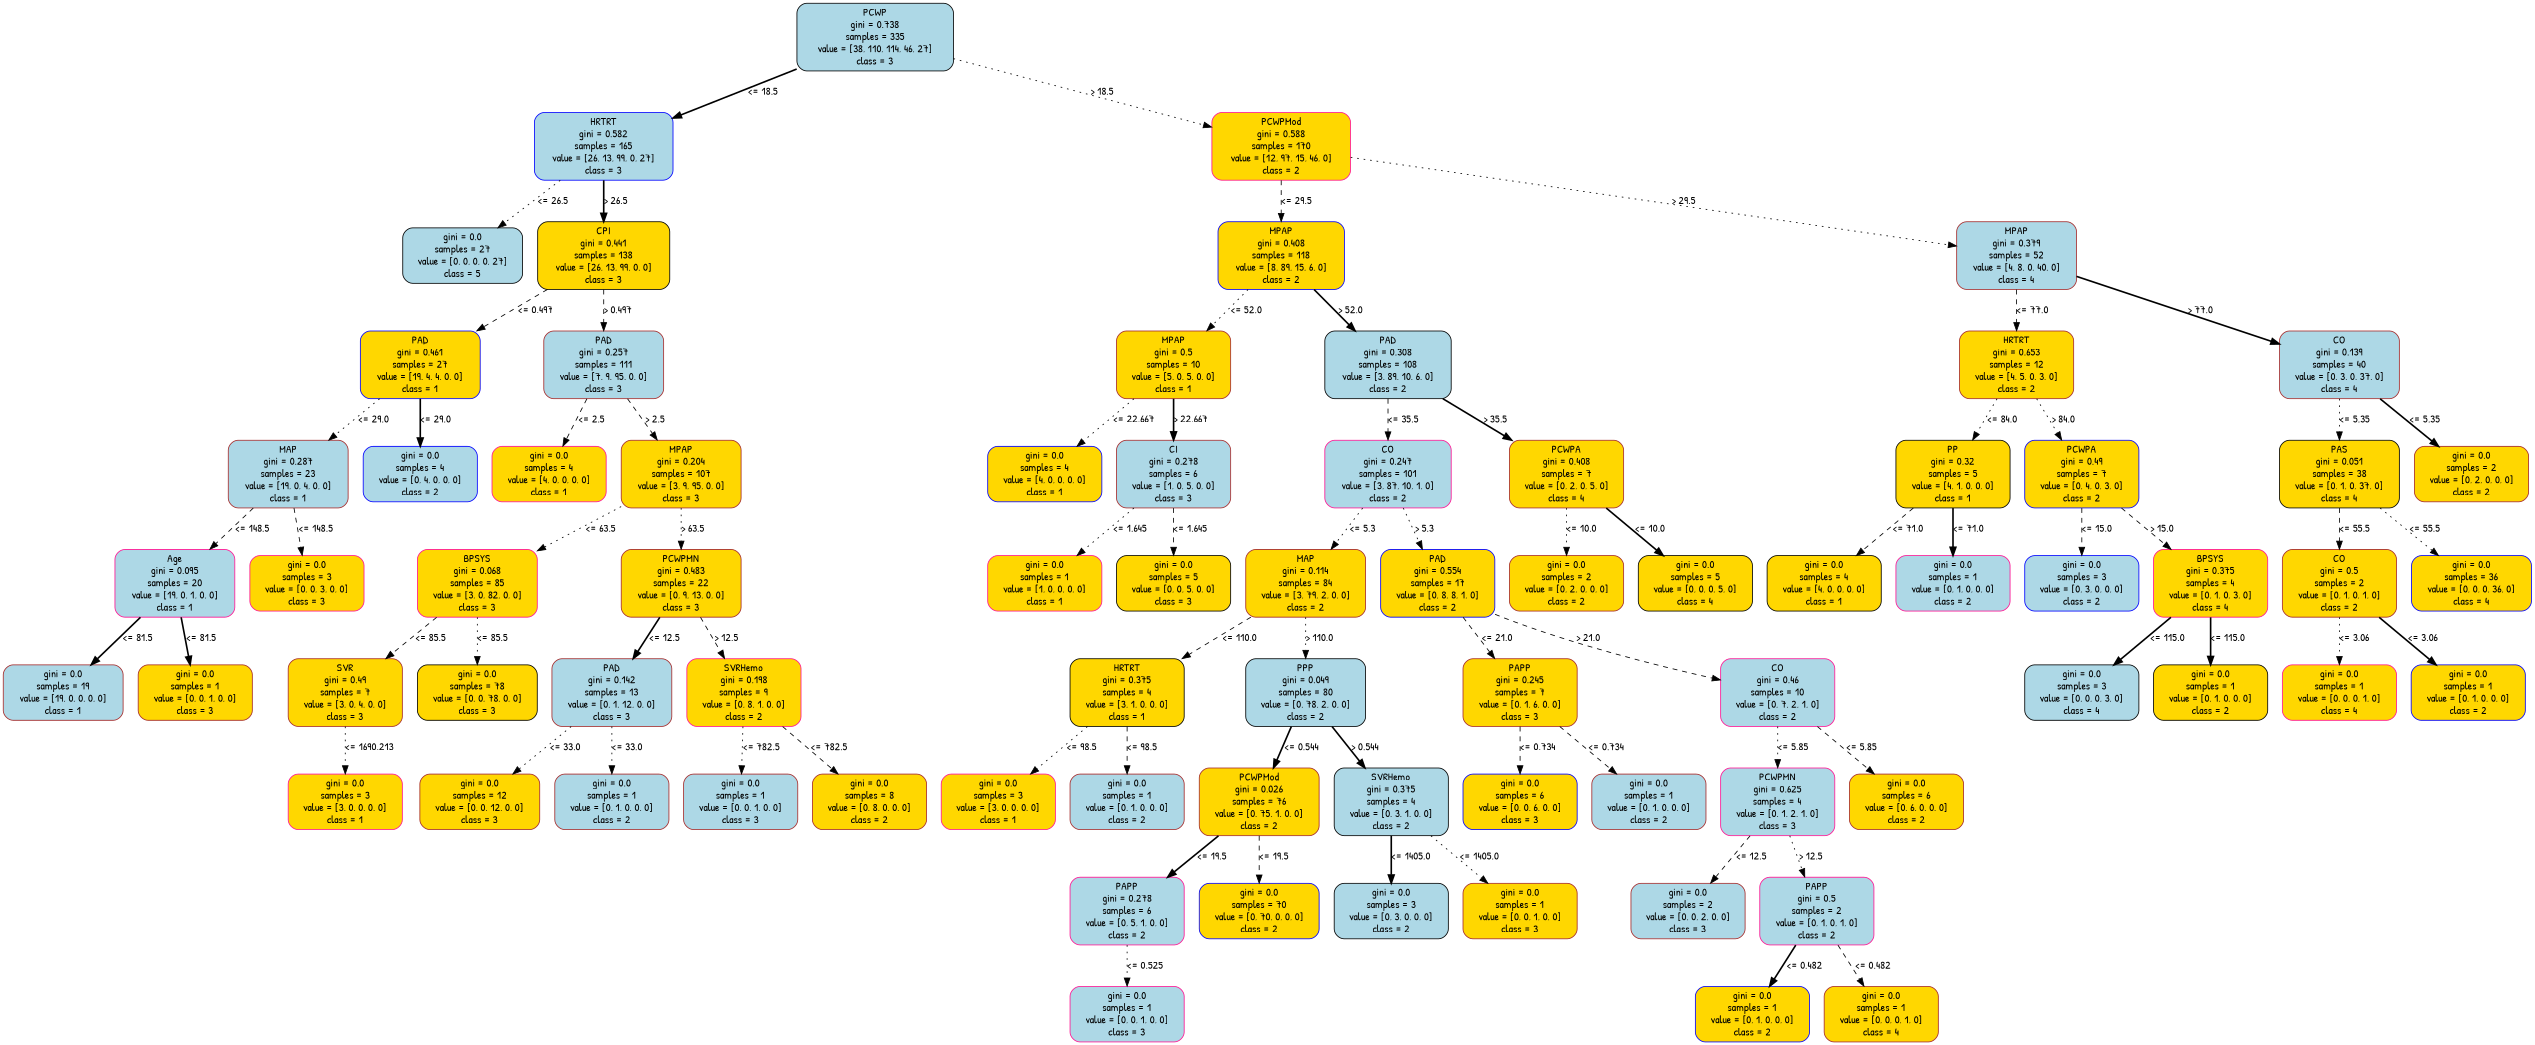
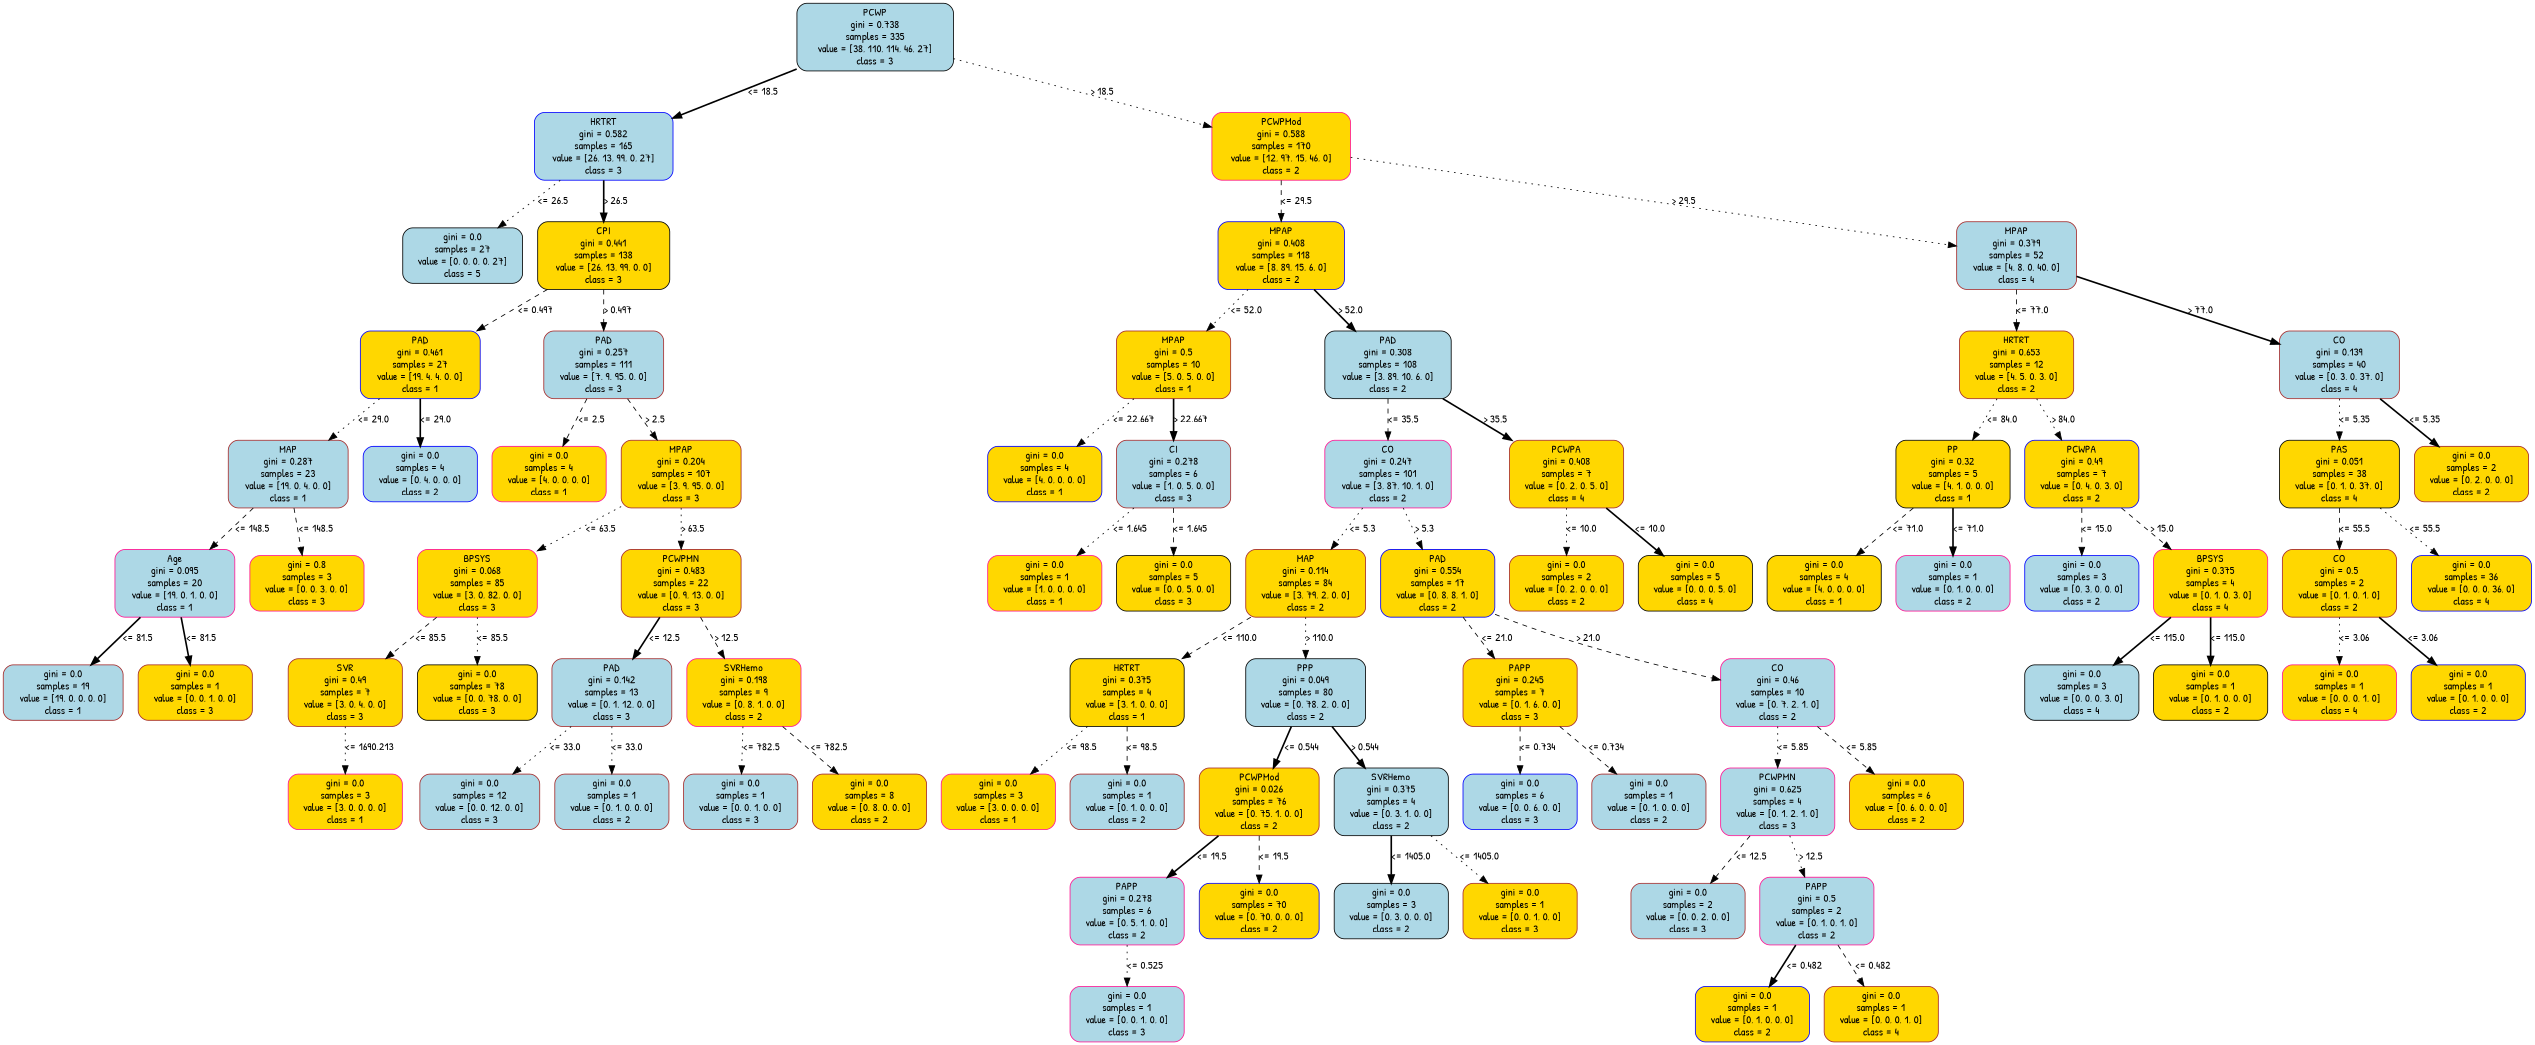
(307, 583) -> (307, 583)
(480, 802) -> (480, 802)
(1520, 802) -> (1520, 802)
